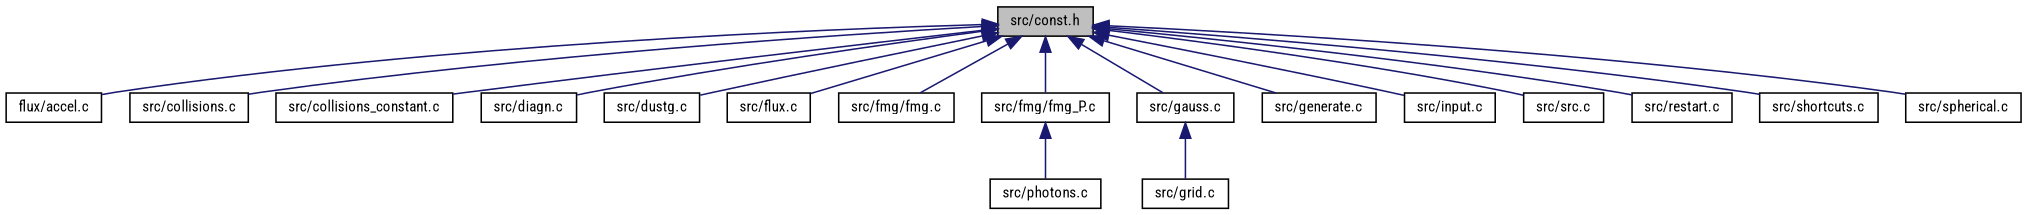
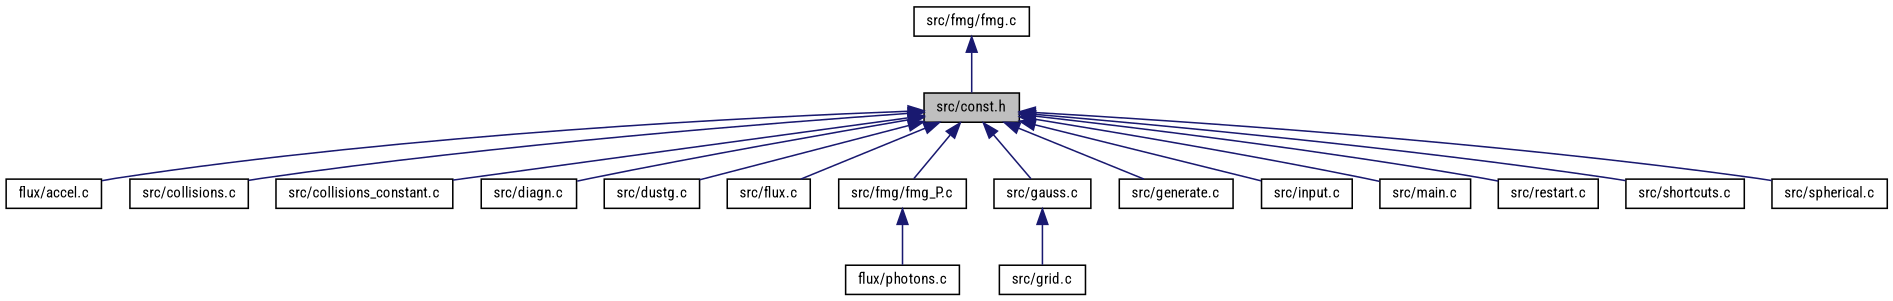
(964, 68) -> (972, 73)
(1564, 108) -> (1425, 194)
(1046, 194) -> (903, 280)
